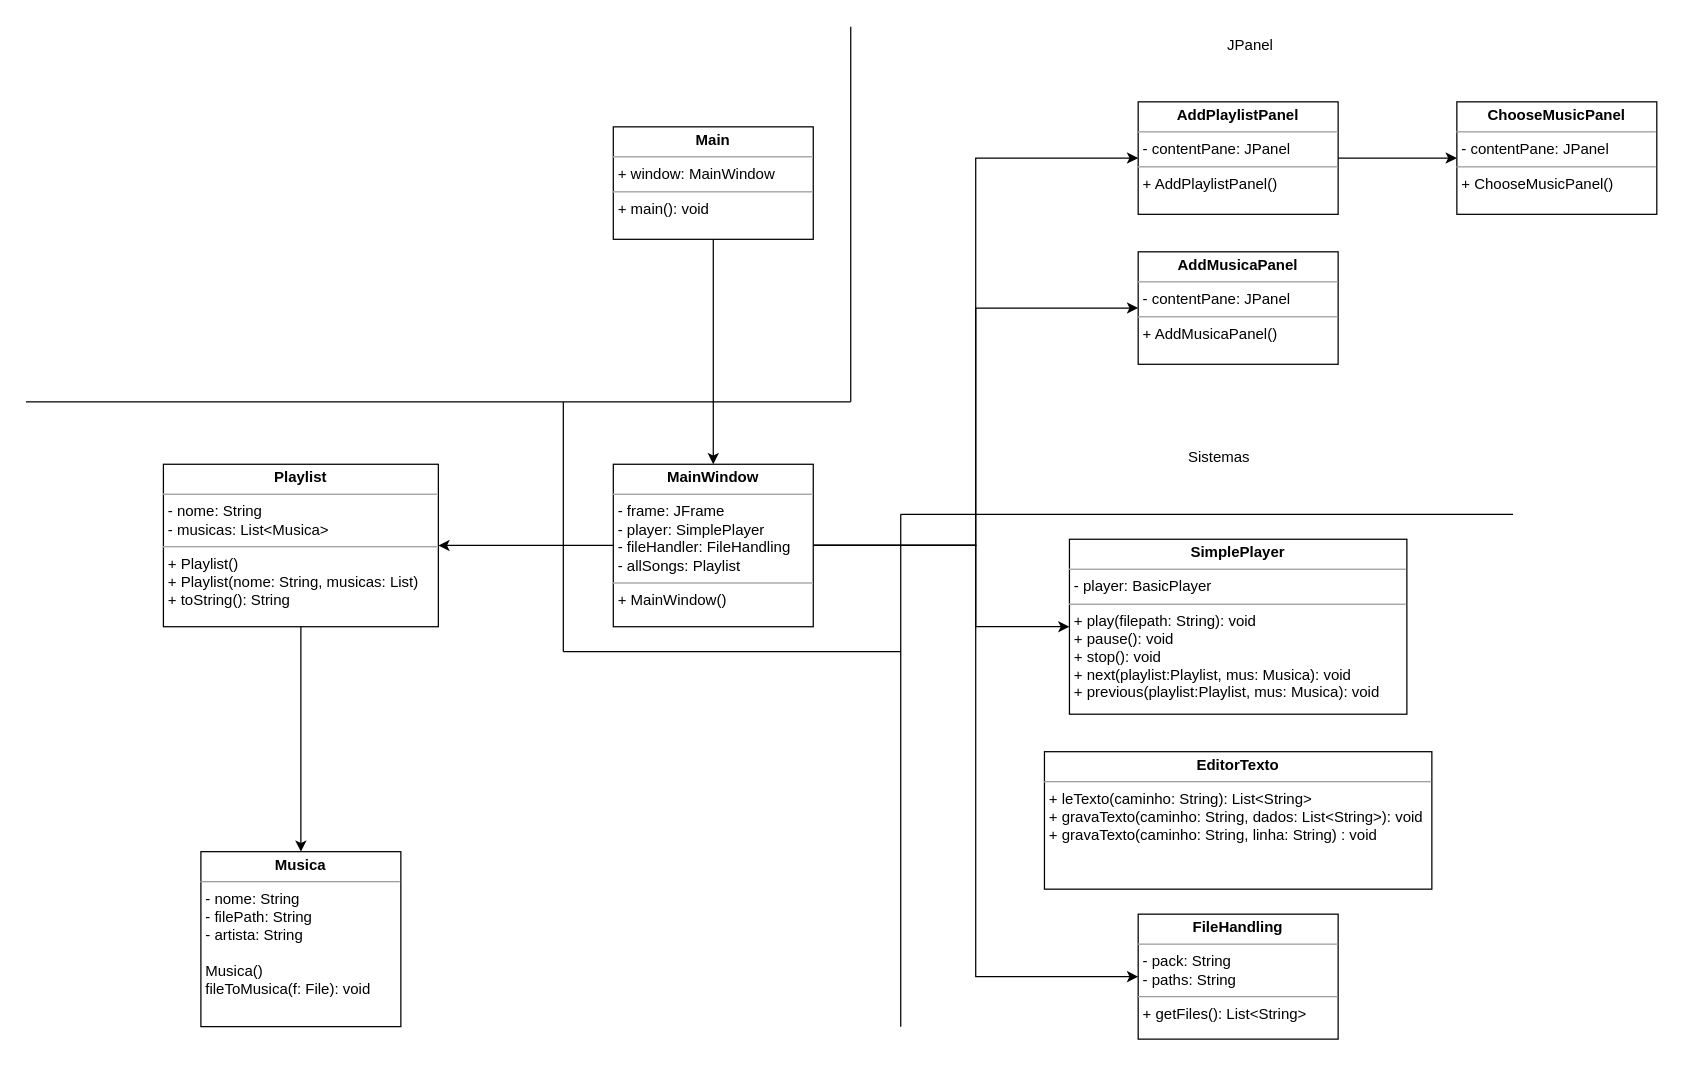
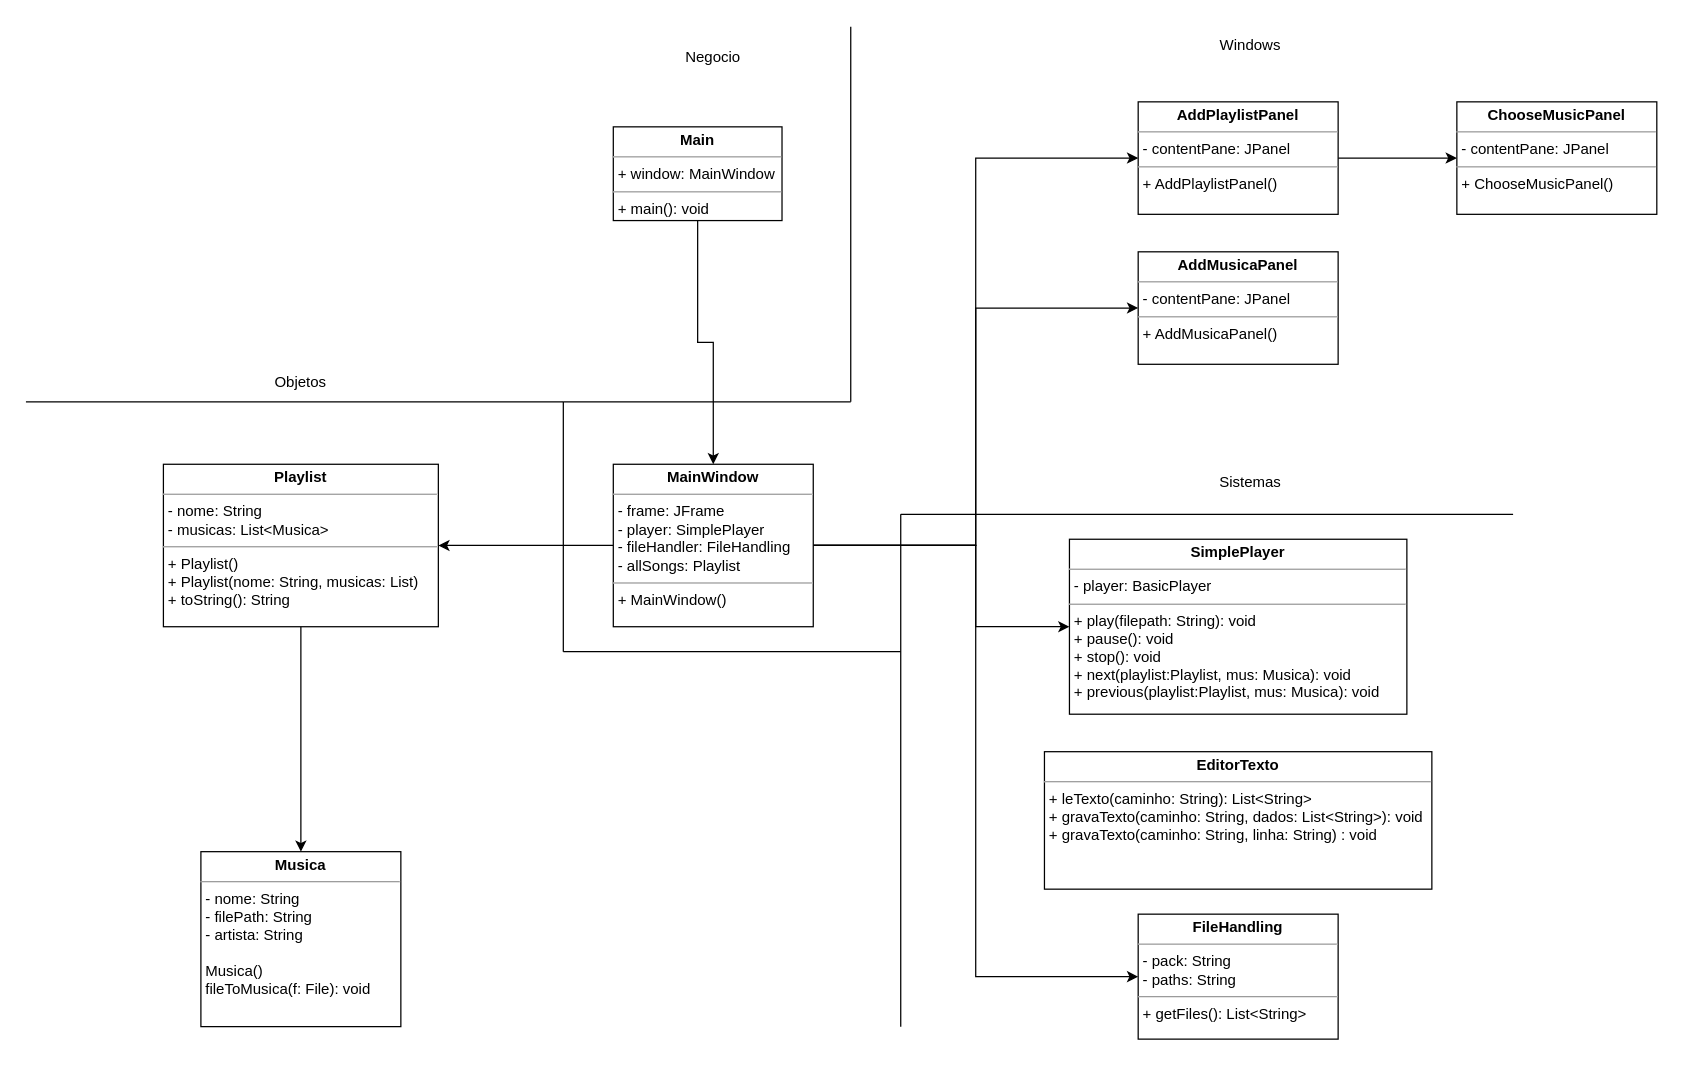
(1251, 46) -> (1251, 46)
none -> (713, 58)
(713, 183) -> (698, 174)
none -> (301, 383)
(1219, 458) -> (1251, 483)
